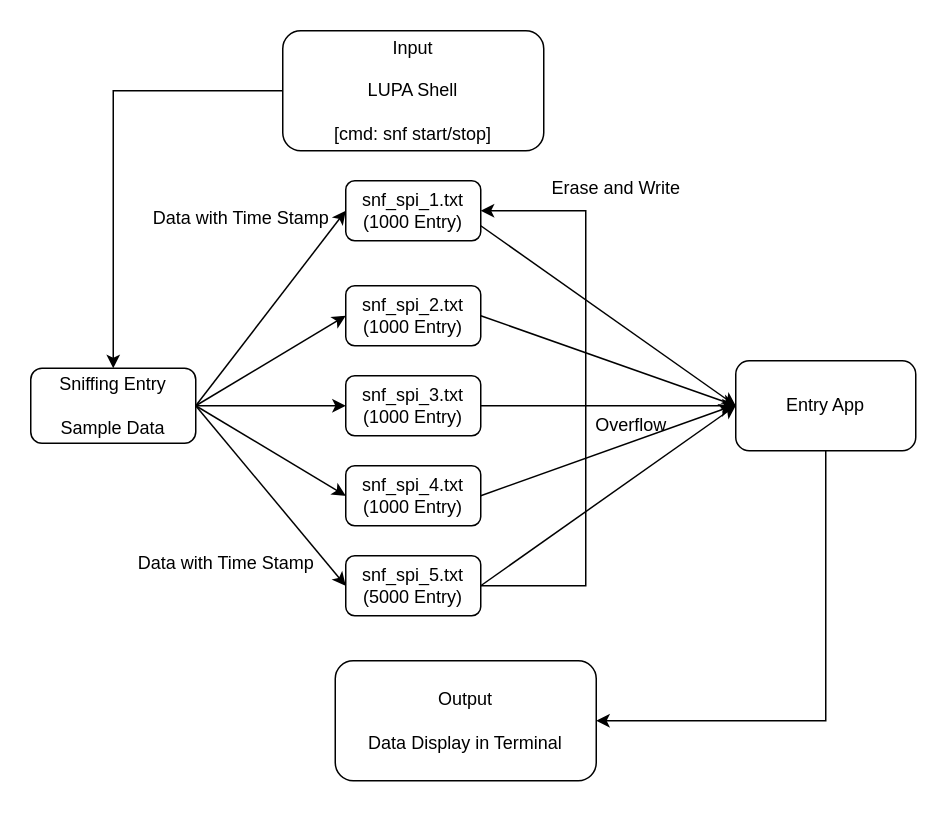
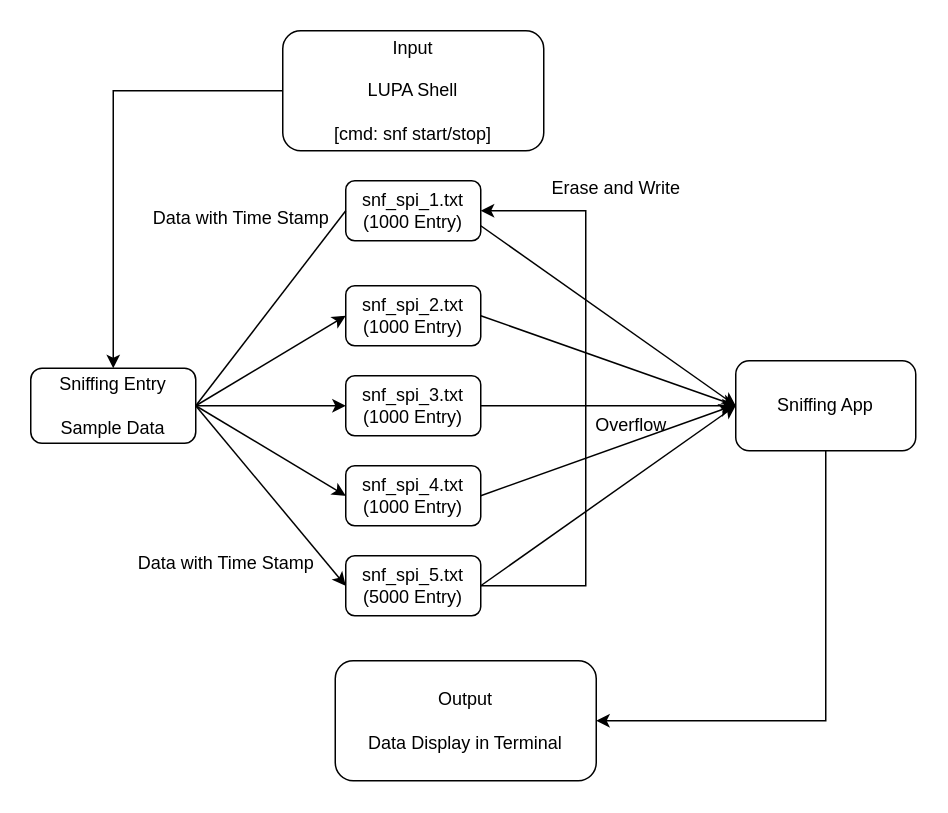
(339, 220) -> (341, 216)
(826, 406) -> (826, 406)
